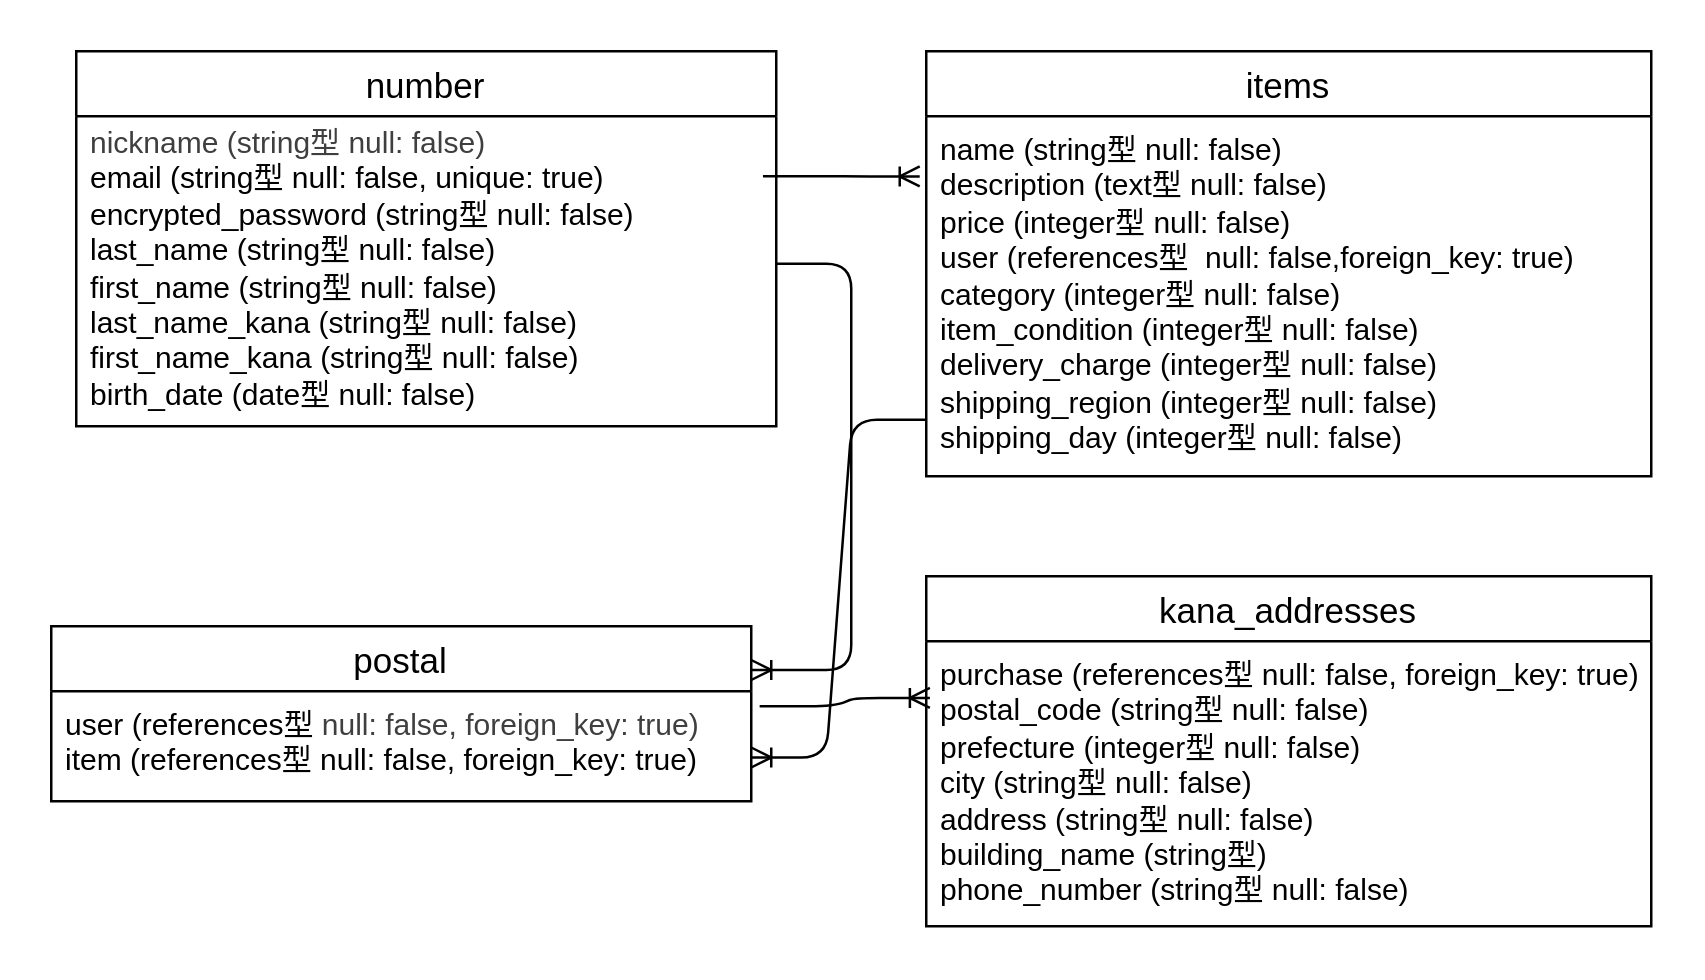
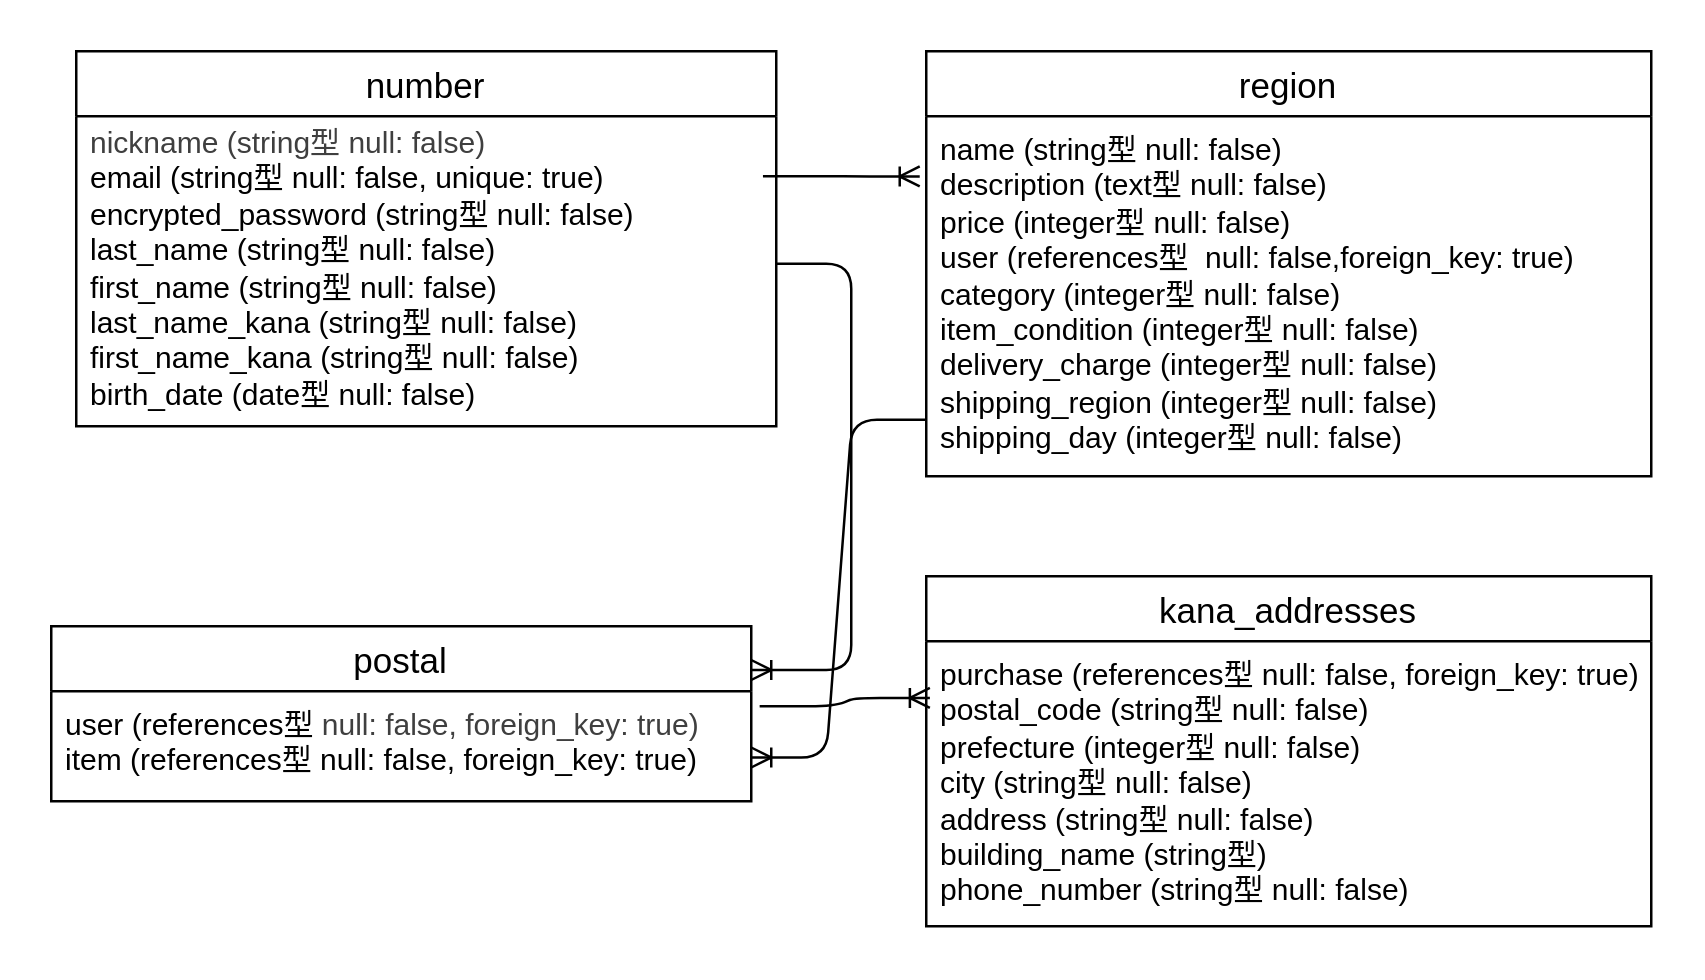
(1288, 86) -> (1288, 86)
